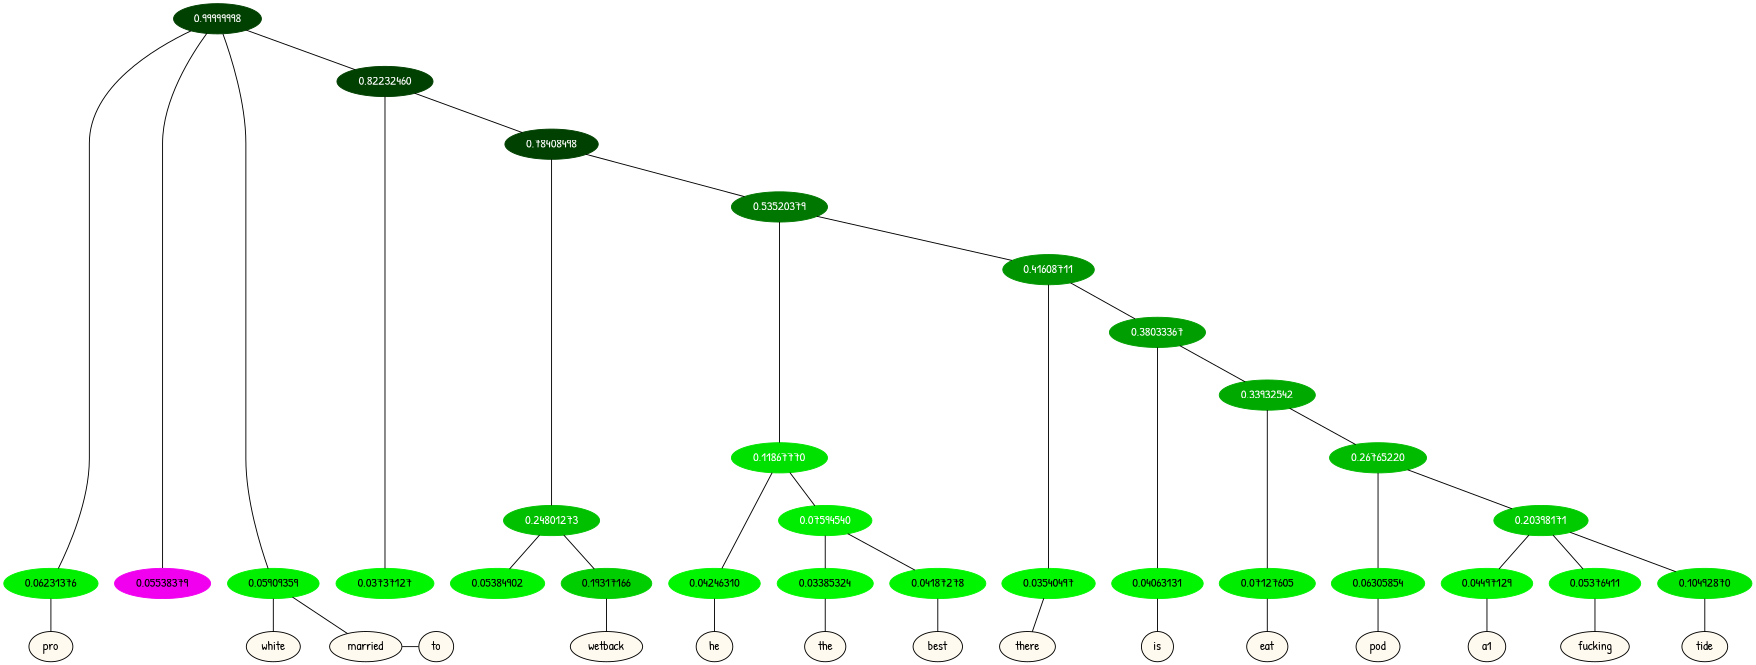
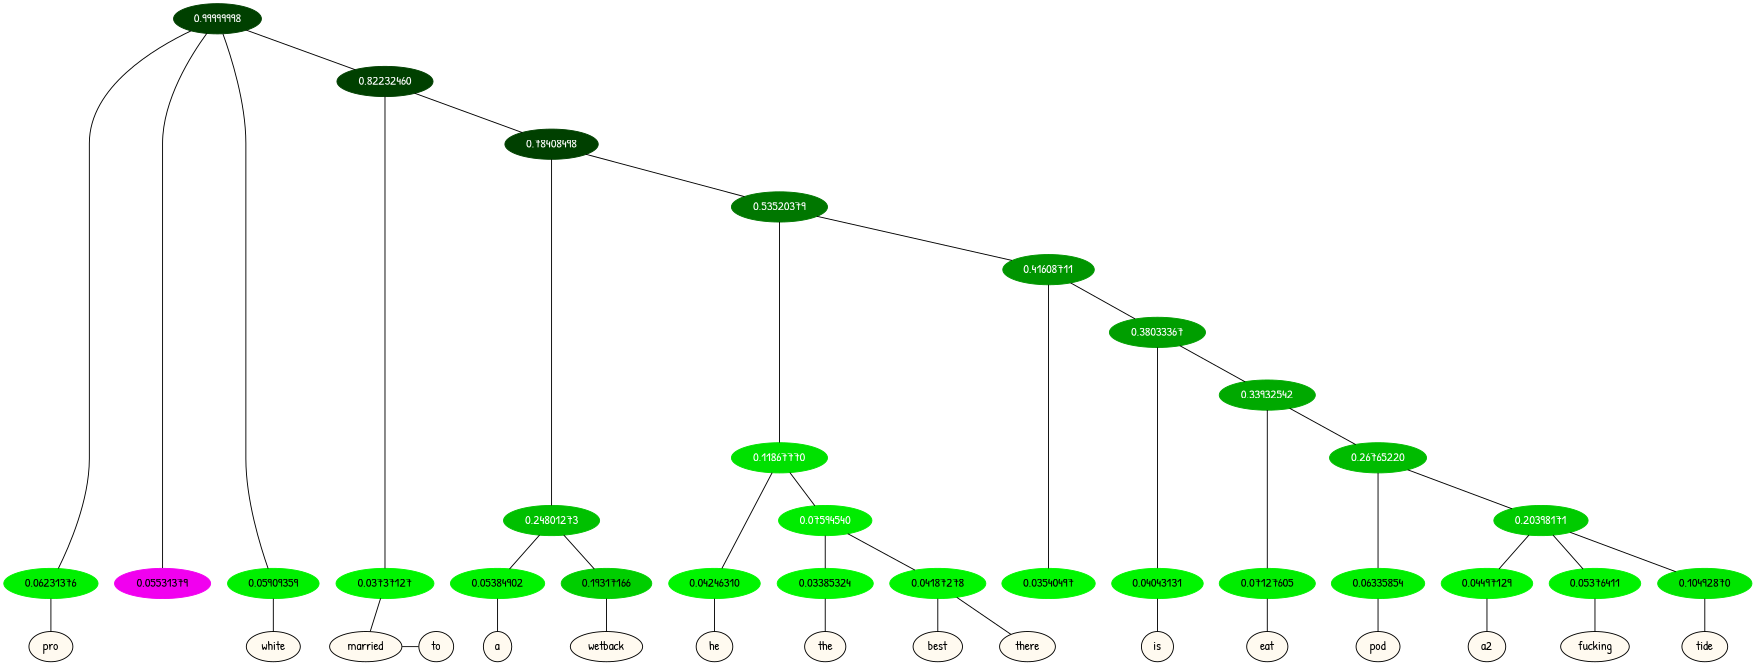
(163, 583) -> (163, 583)
(1157, 583) -> (1157, 583)
(1378, 583) -> (1378, 583)
(320, 615) -> (375, 615)
(1038, 615) -> (984, 616)
none -> (498, 647)
(1487, 647) -> (1487, 647)
